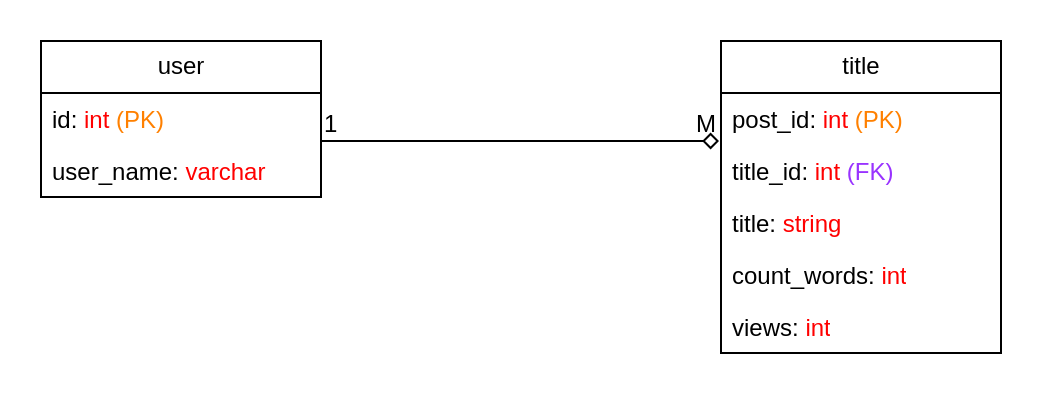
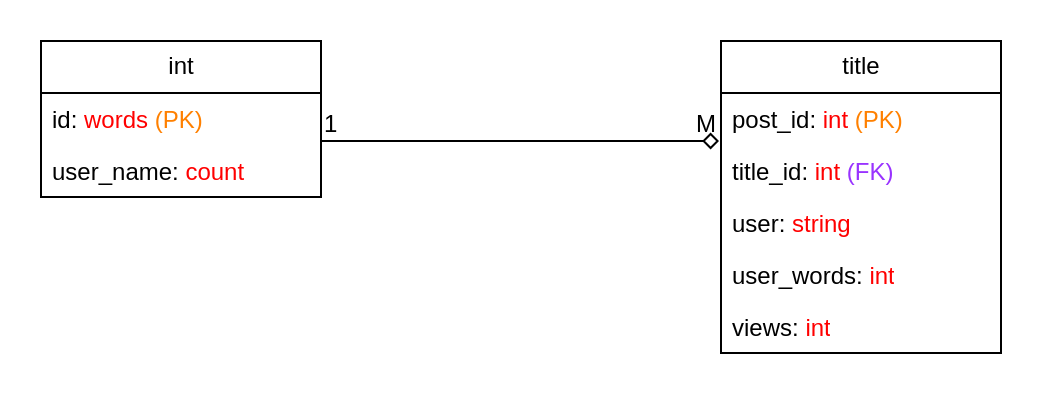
(182, 67) -> (182, 67)
(121, 121) -> (138, 121)
(168, 173) -> (154, 173)
(805, 225) -> (804, 225)
(831, 277) -> (824, 277)
